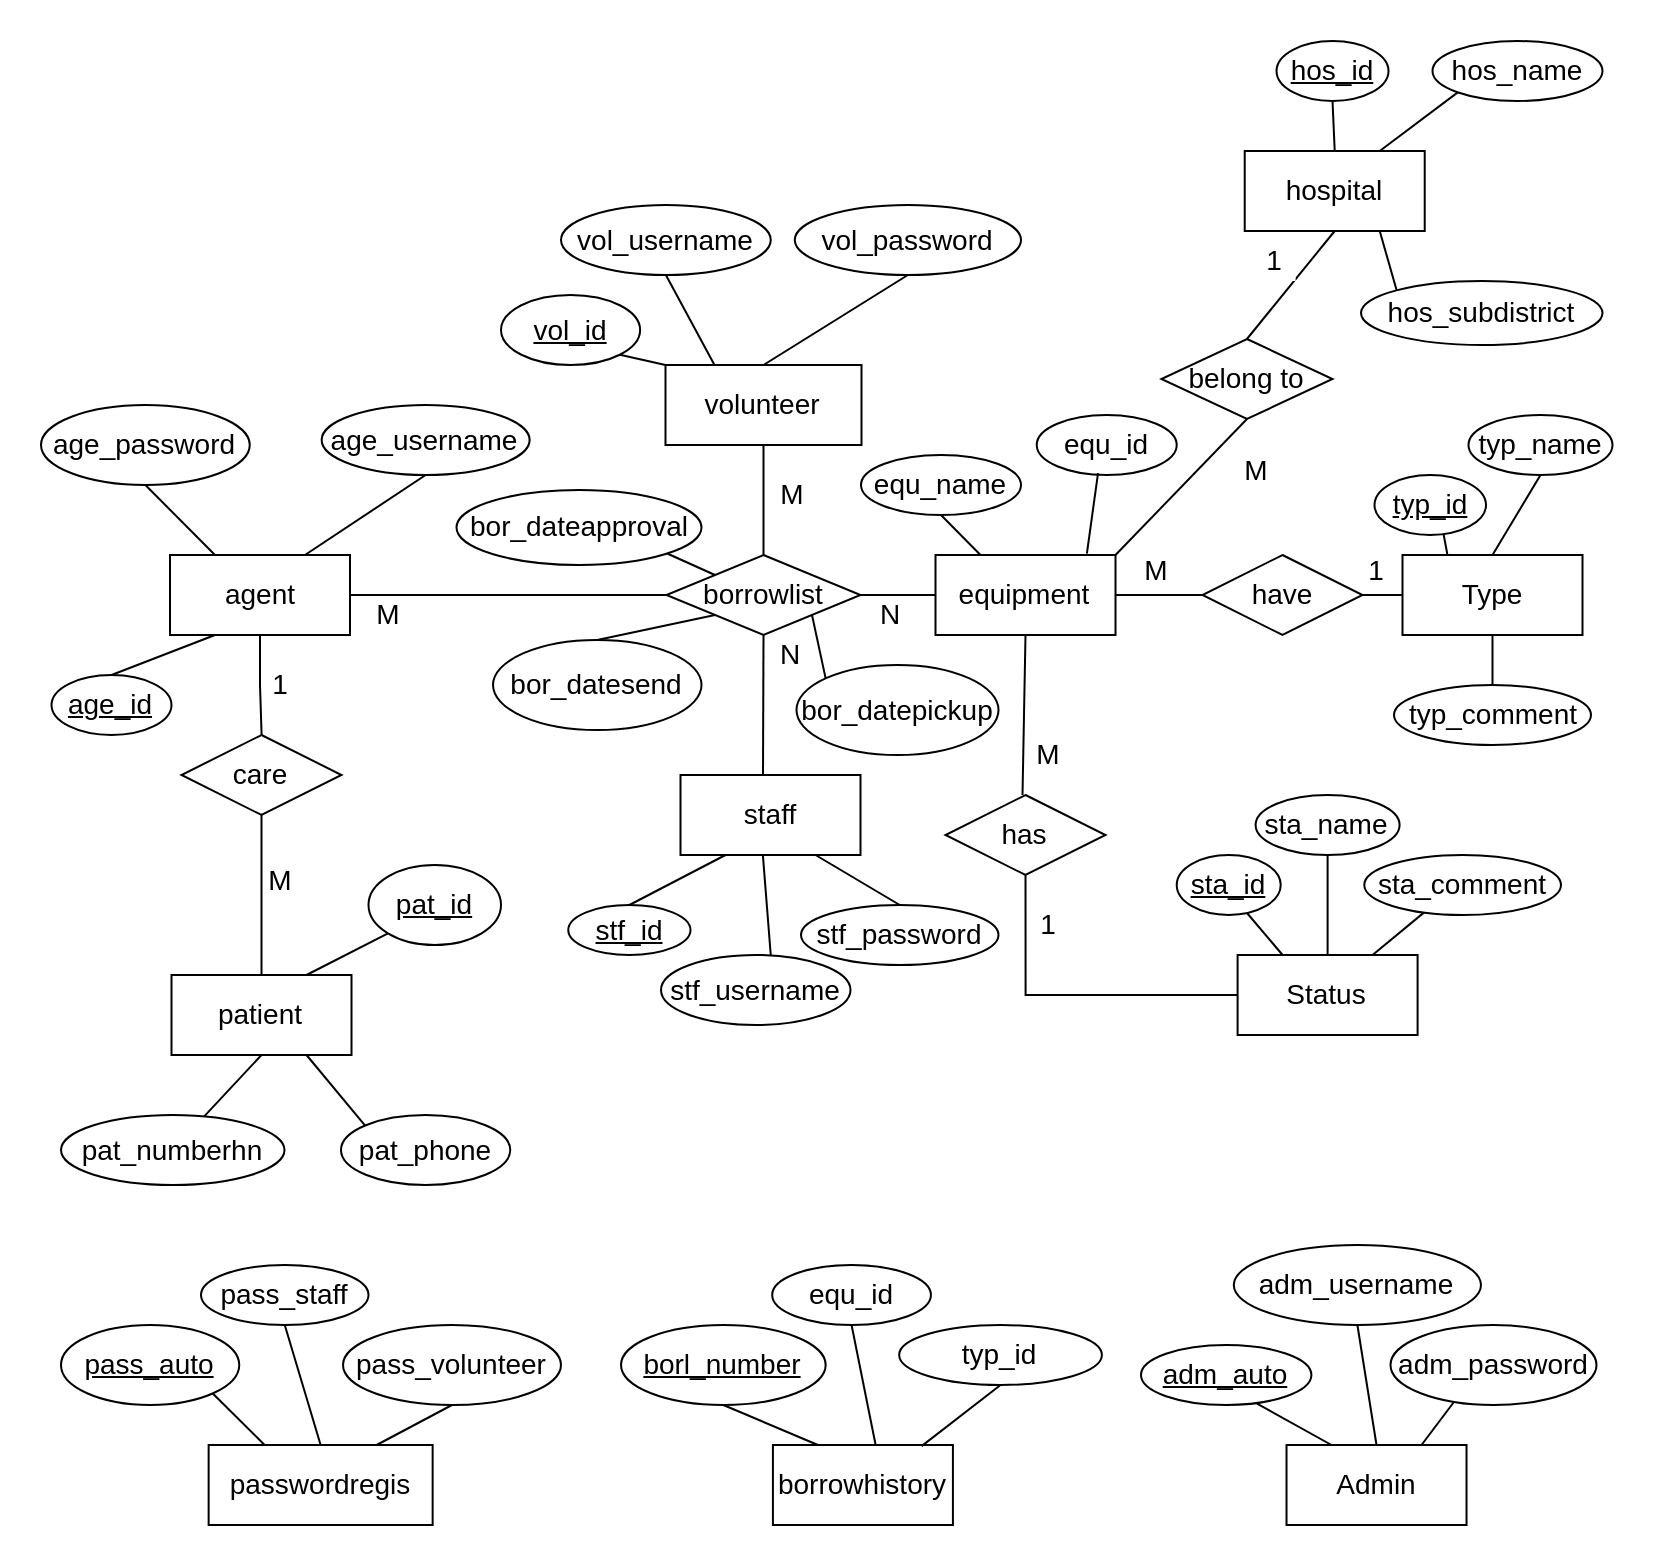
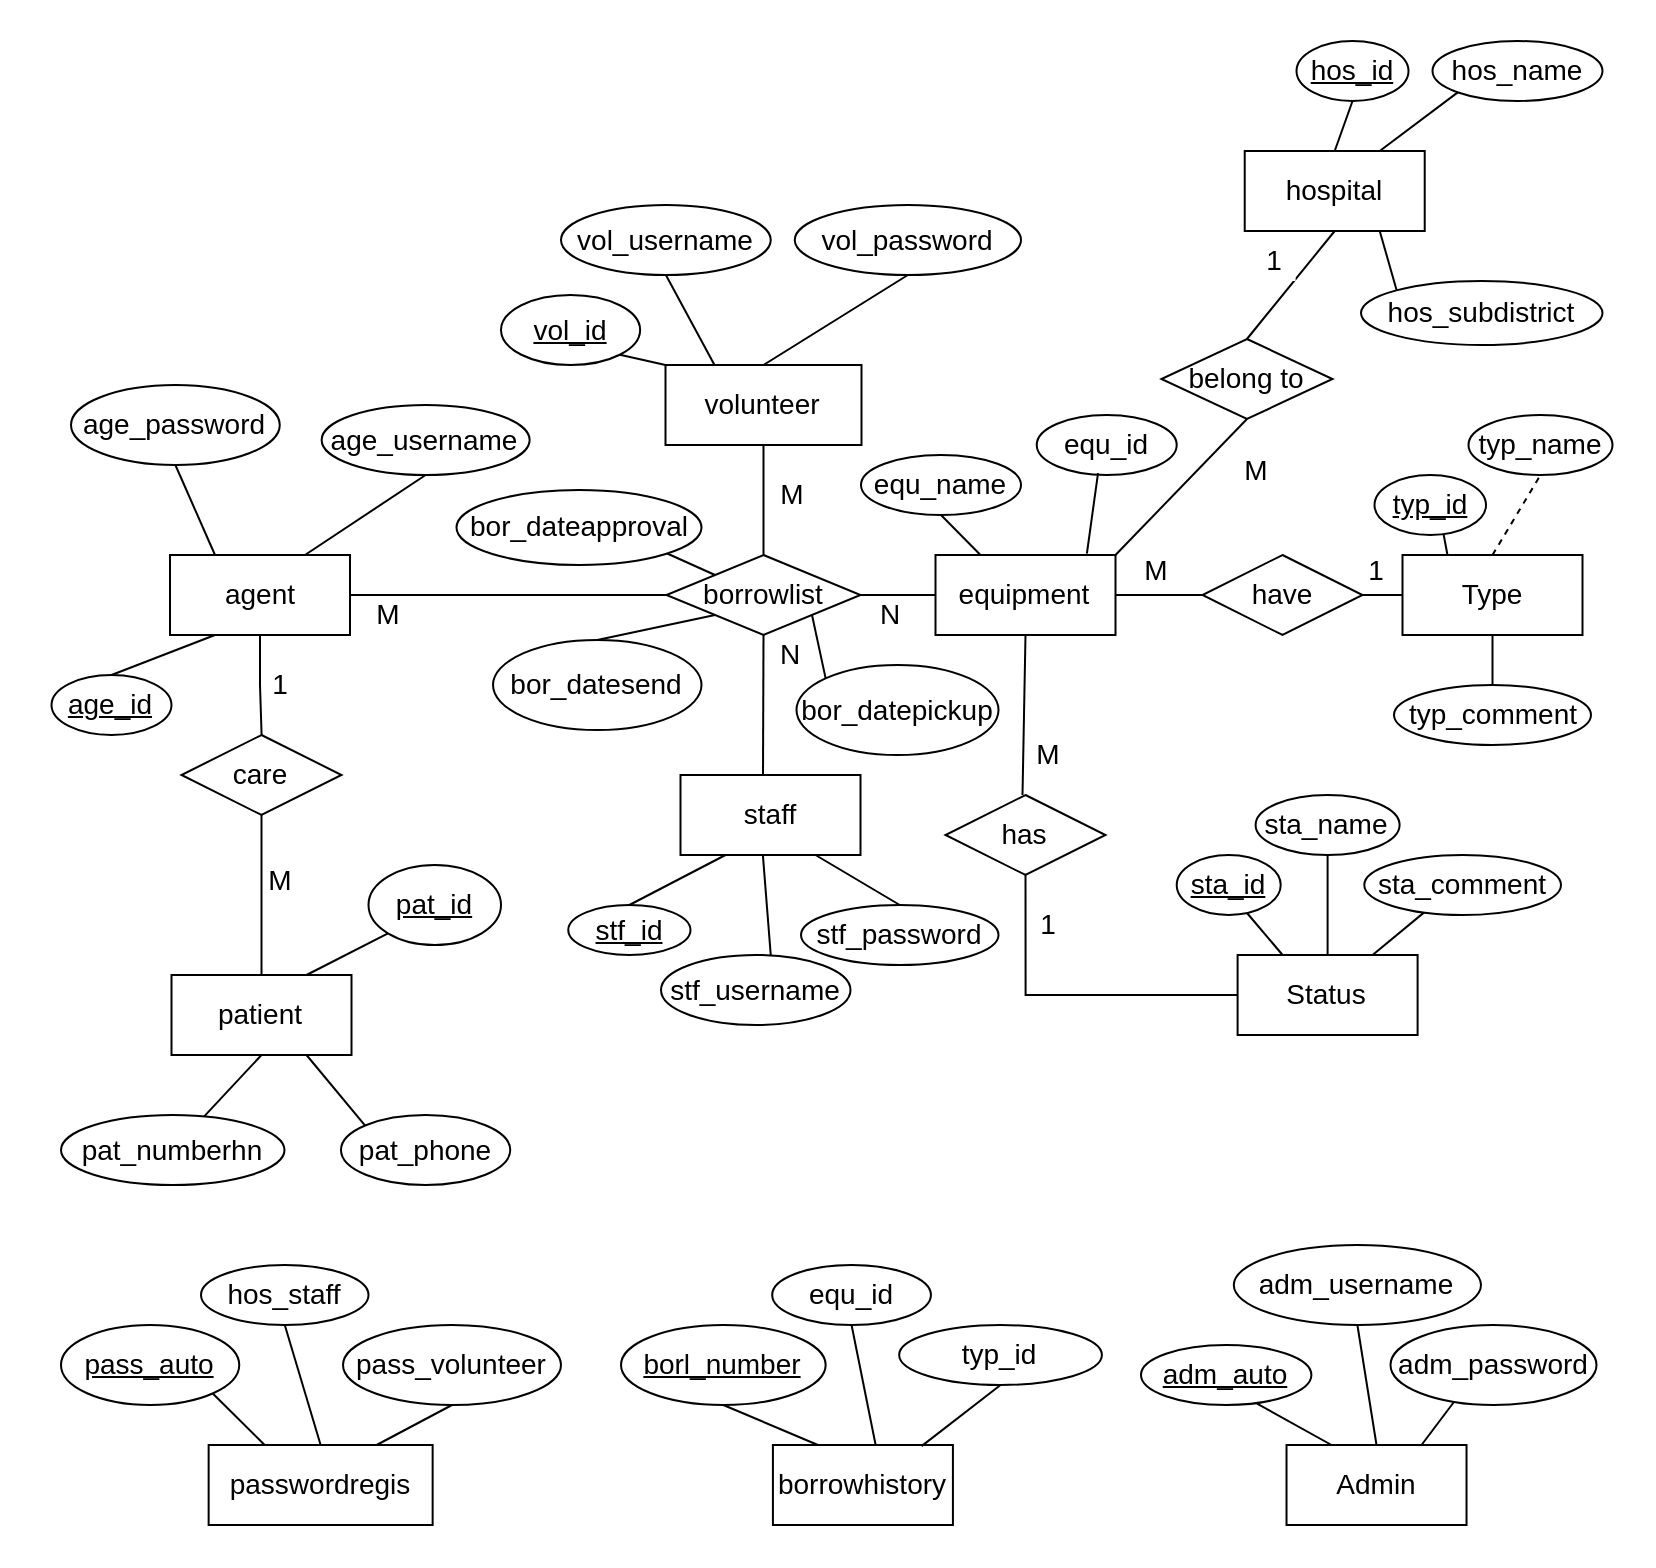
(1333, 71) -> (1353, 71)
(145, 445) -> (175, 425)
(1518, 513) -> (1518, 513)
(285, 1295) -> (285, 1295)
